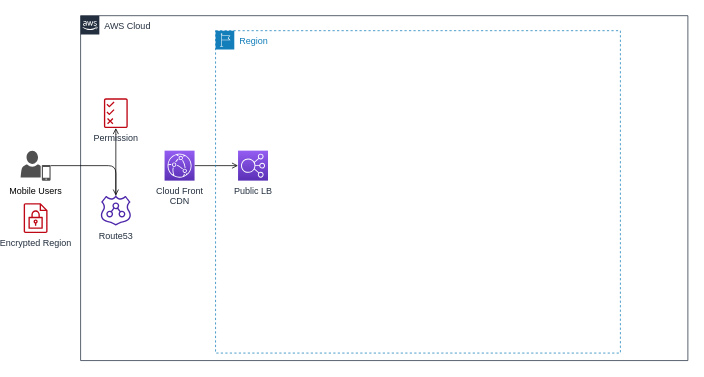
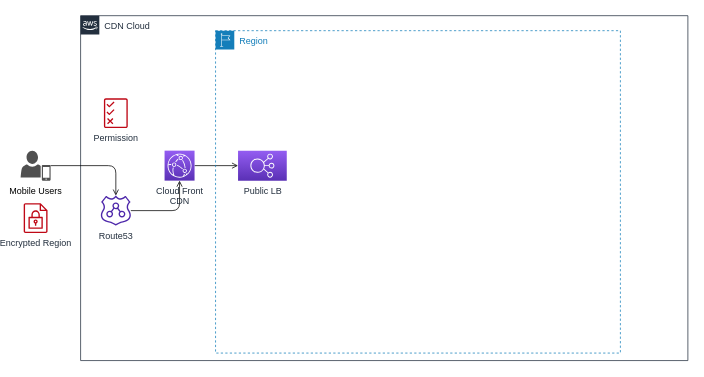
(125, 26) -> (125, 26)
(116, 149) -> (166, 210)
(253, 165) -> (263, 165)
